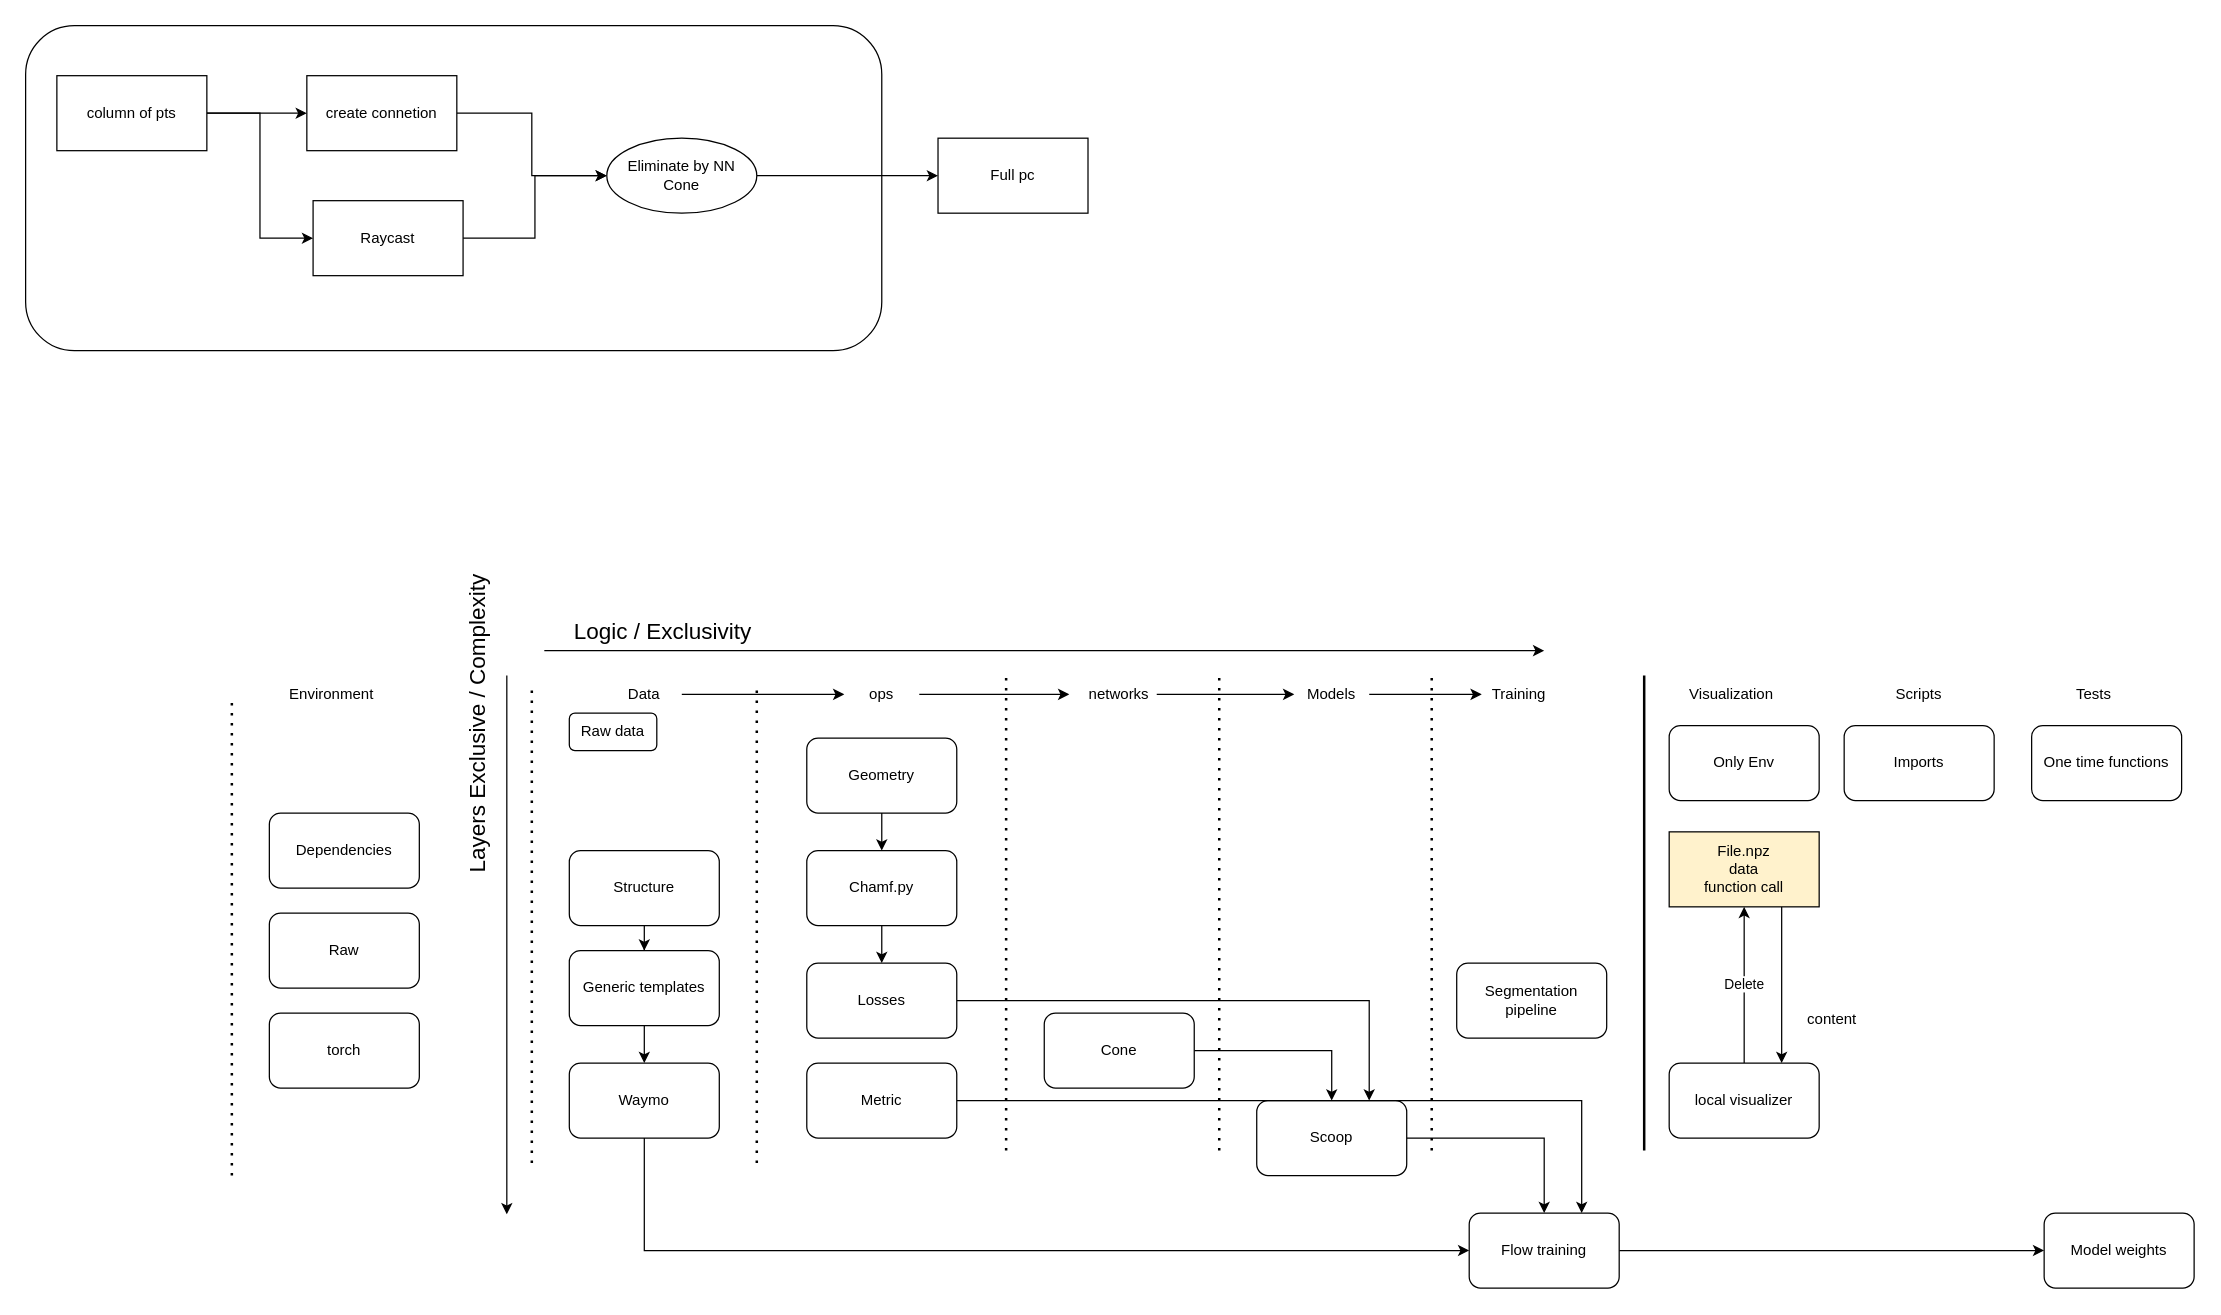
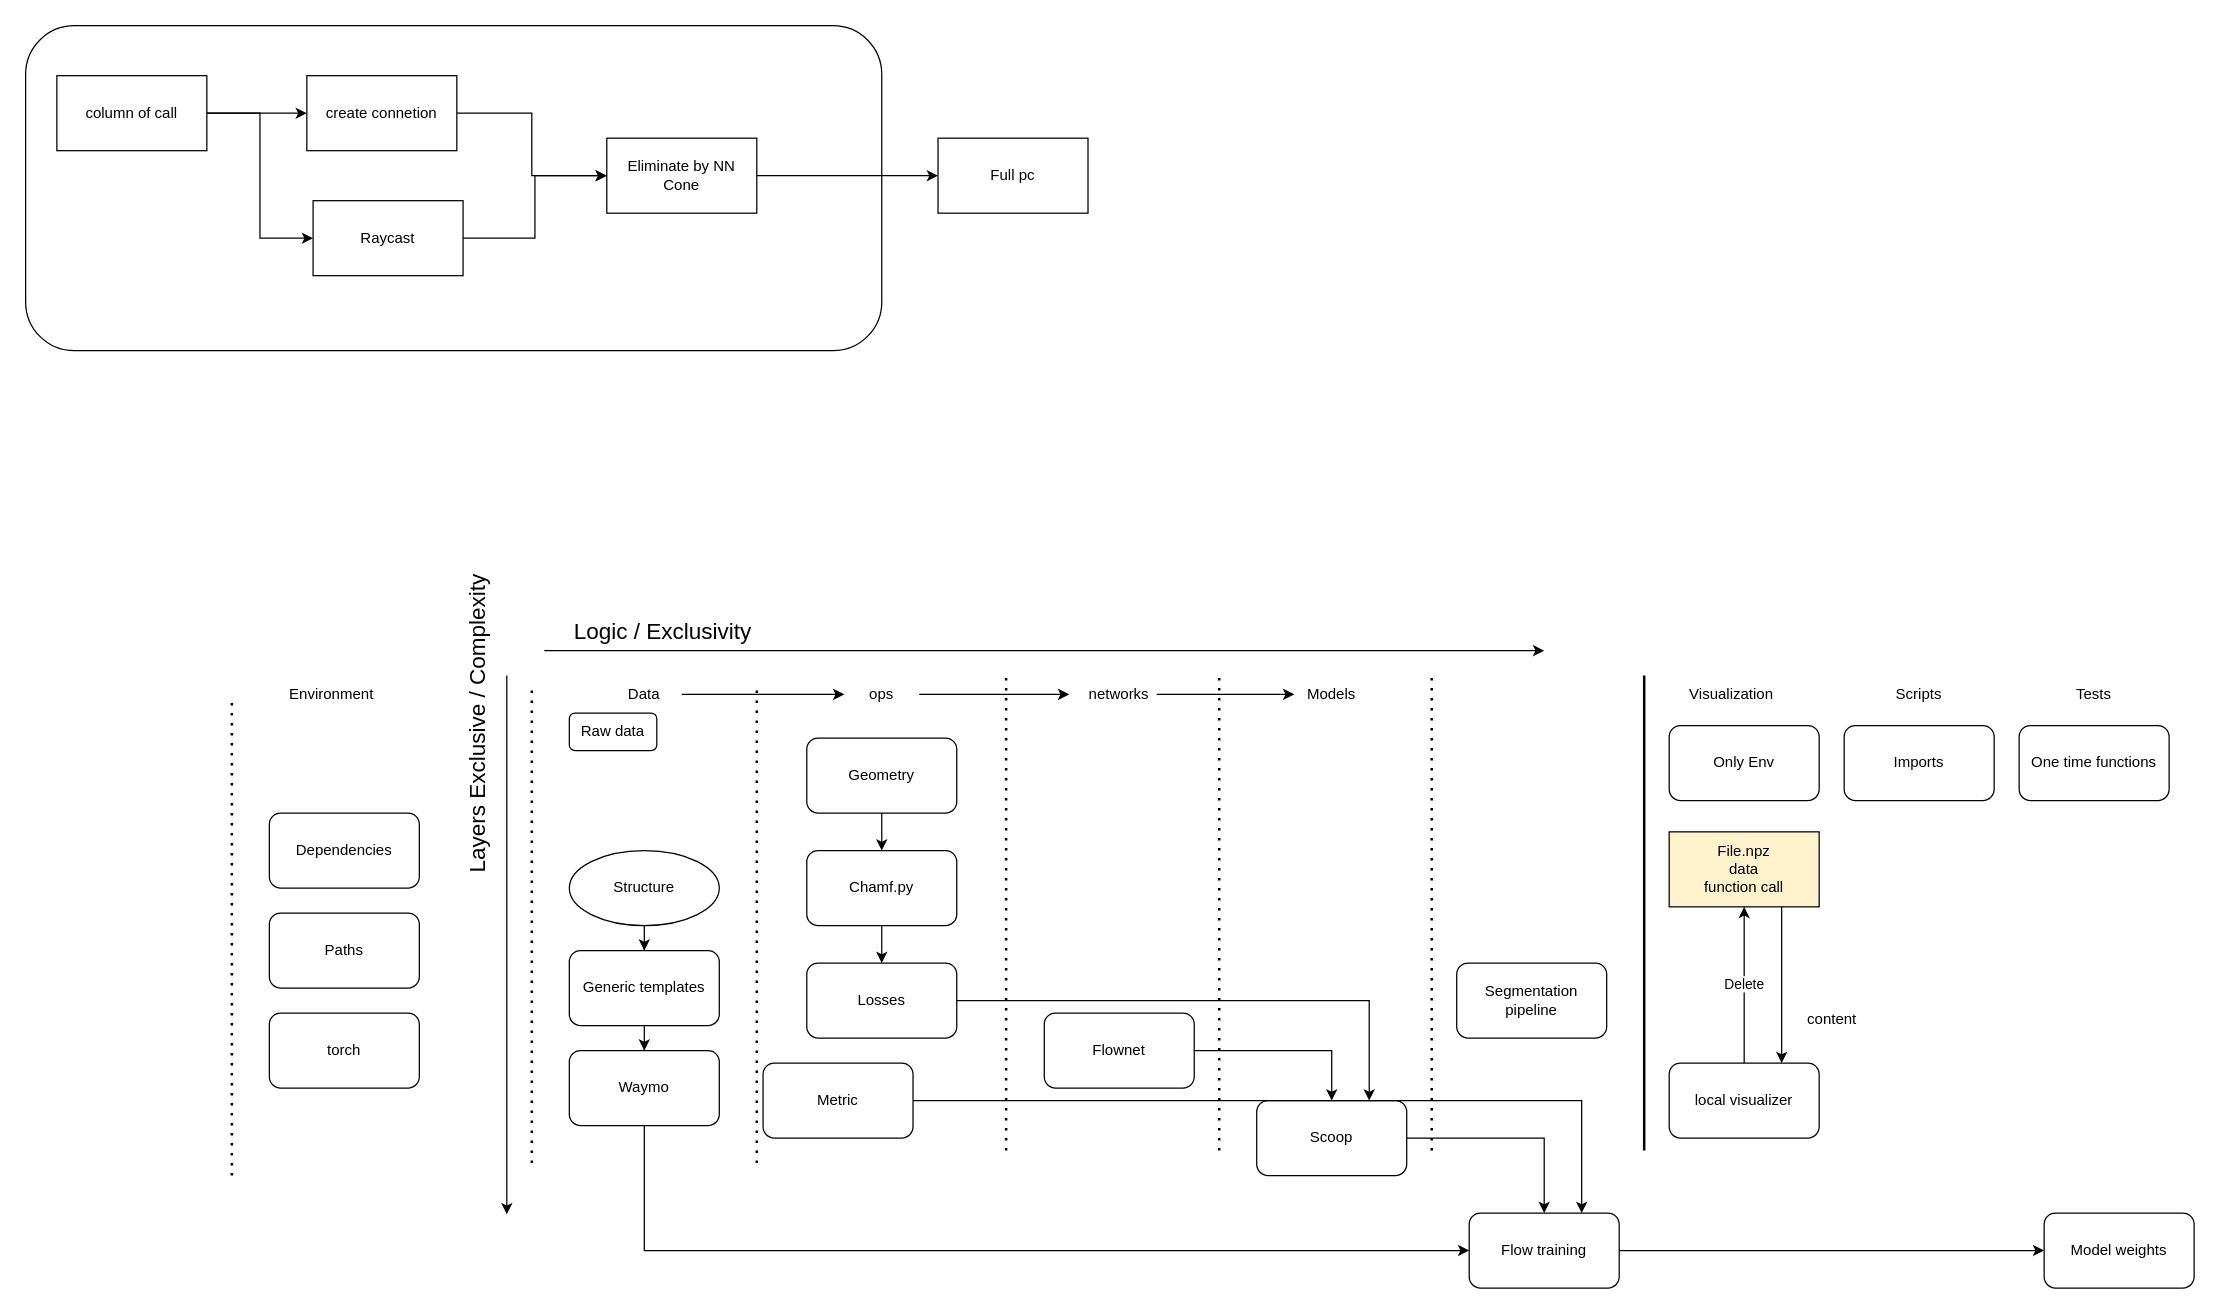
(132, 113) -> (132, 113)
(682, 176) -> (682, 176)
(1422, 694) -> none
(1519, 694) -> none
(2107, 763) -> (2094, 763)
(644, 888) -> (644, 888)
(344, 951) -> (344, 951)
(1119, 1051) -> (1119, 1051)
(644, 1101) -> (644, 1088)
(882, 1101) -> (838, 1101)
